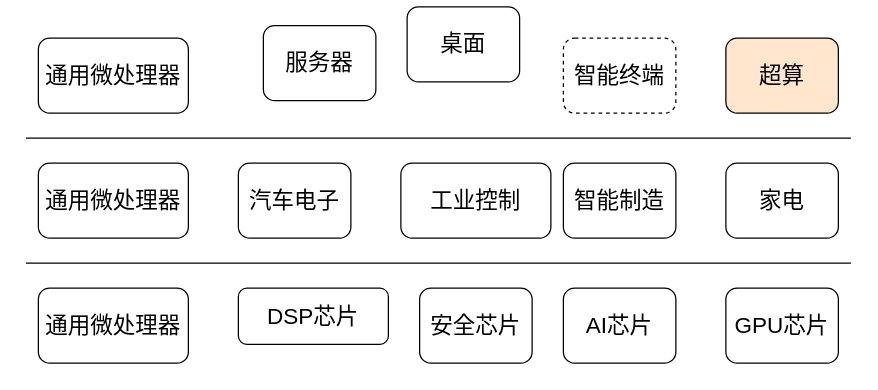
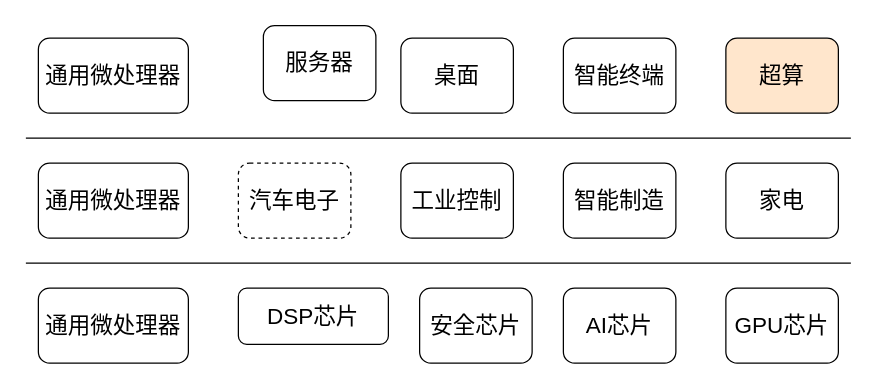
(463, 44) -> (457, 76)
(619, 76) -> (619, 76)
(294, 201) -> (294, 201)
(476, 201) -> (457, 201)
